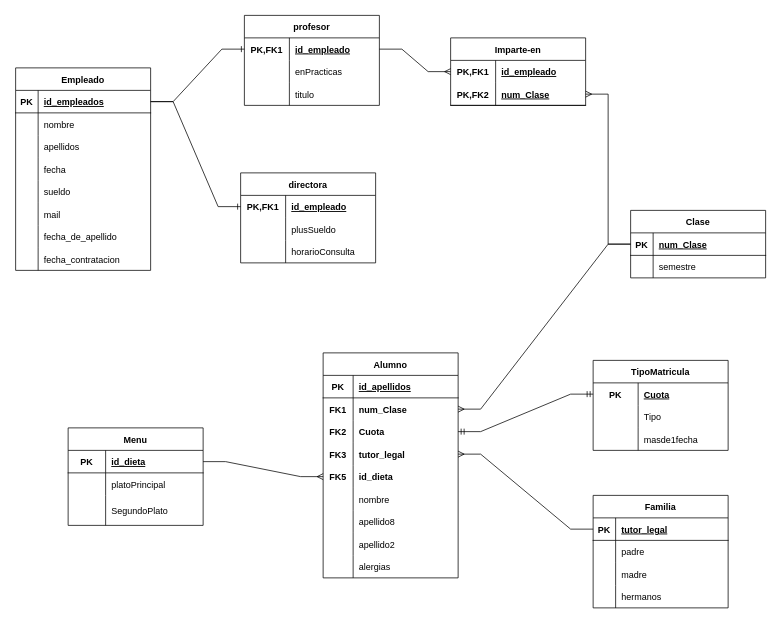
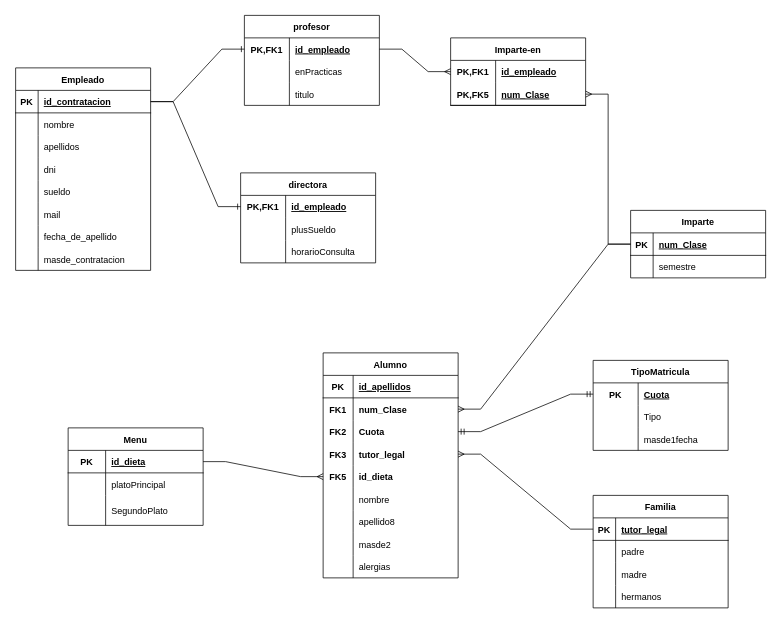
(473, 95) -> (473, 95)
(71, 102) -> (79, 102)
(56, 170) -> (50, 170)
(698, 222) -> (698, 222)
(88, 260) -> (88, 260)
(378, 545) -> (374, 545)
